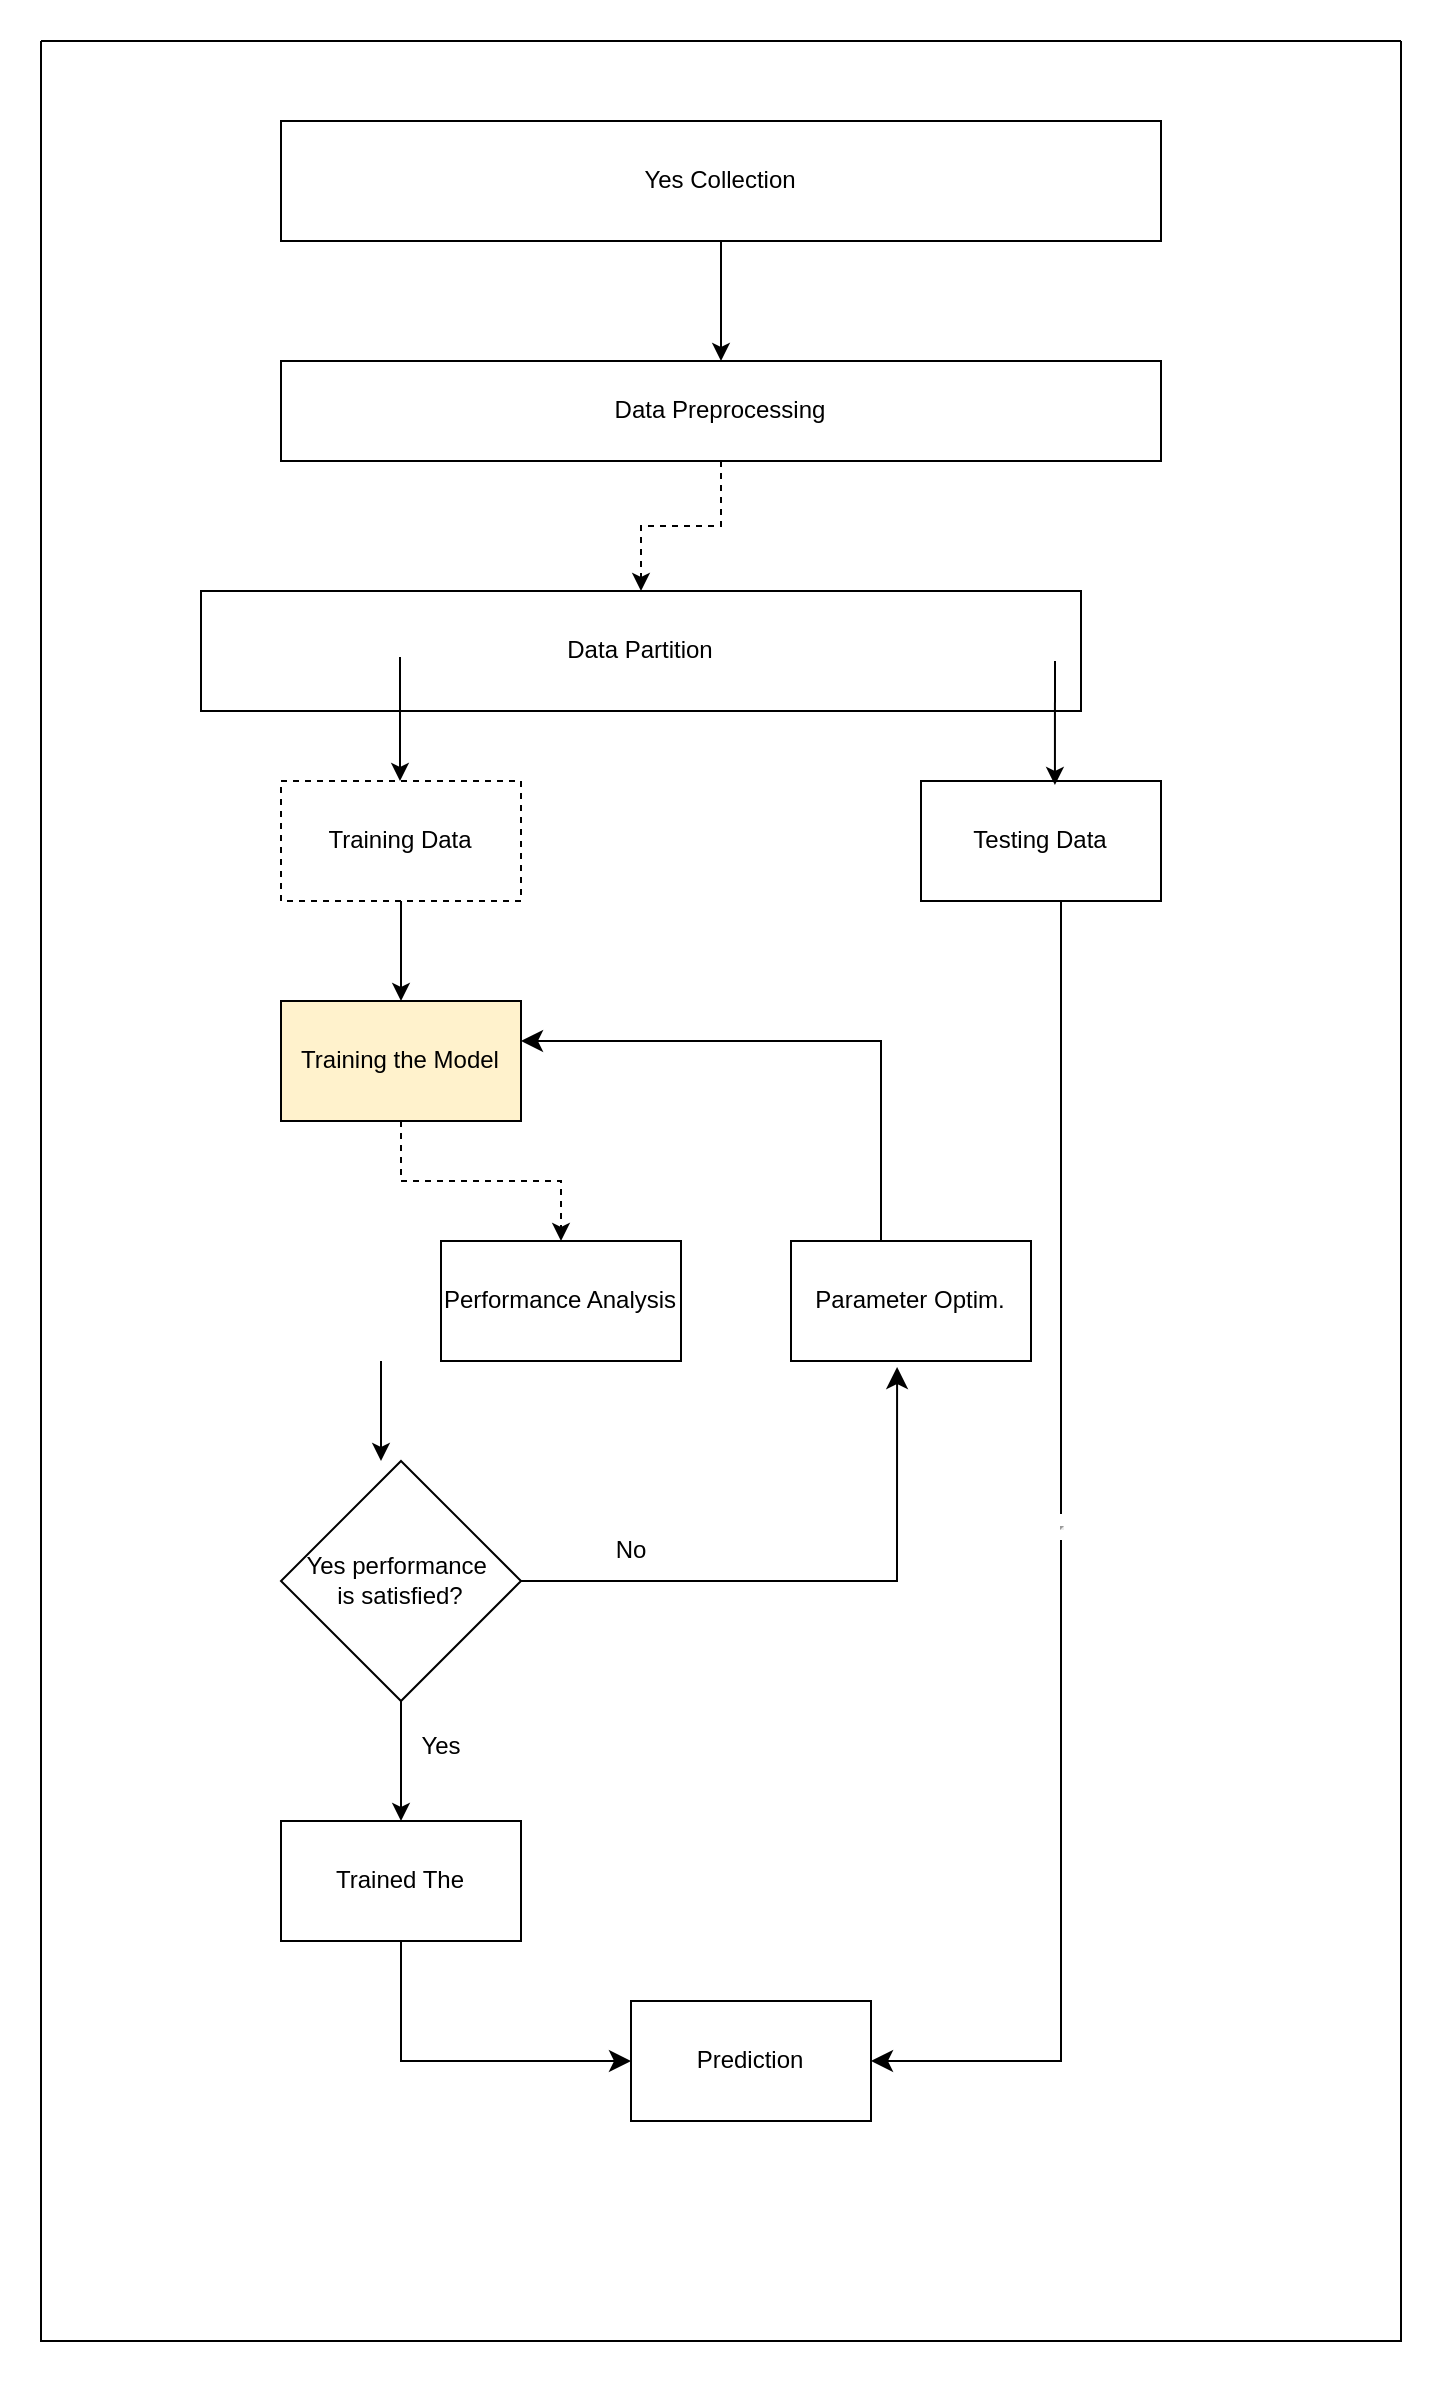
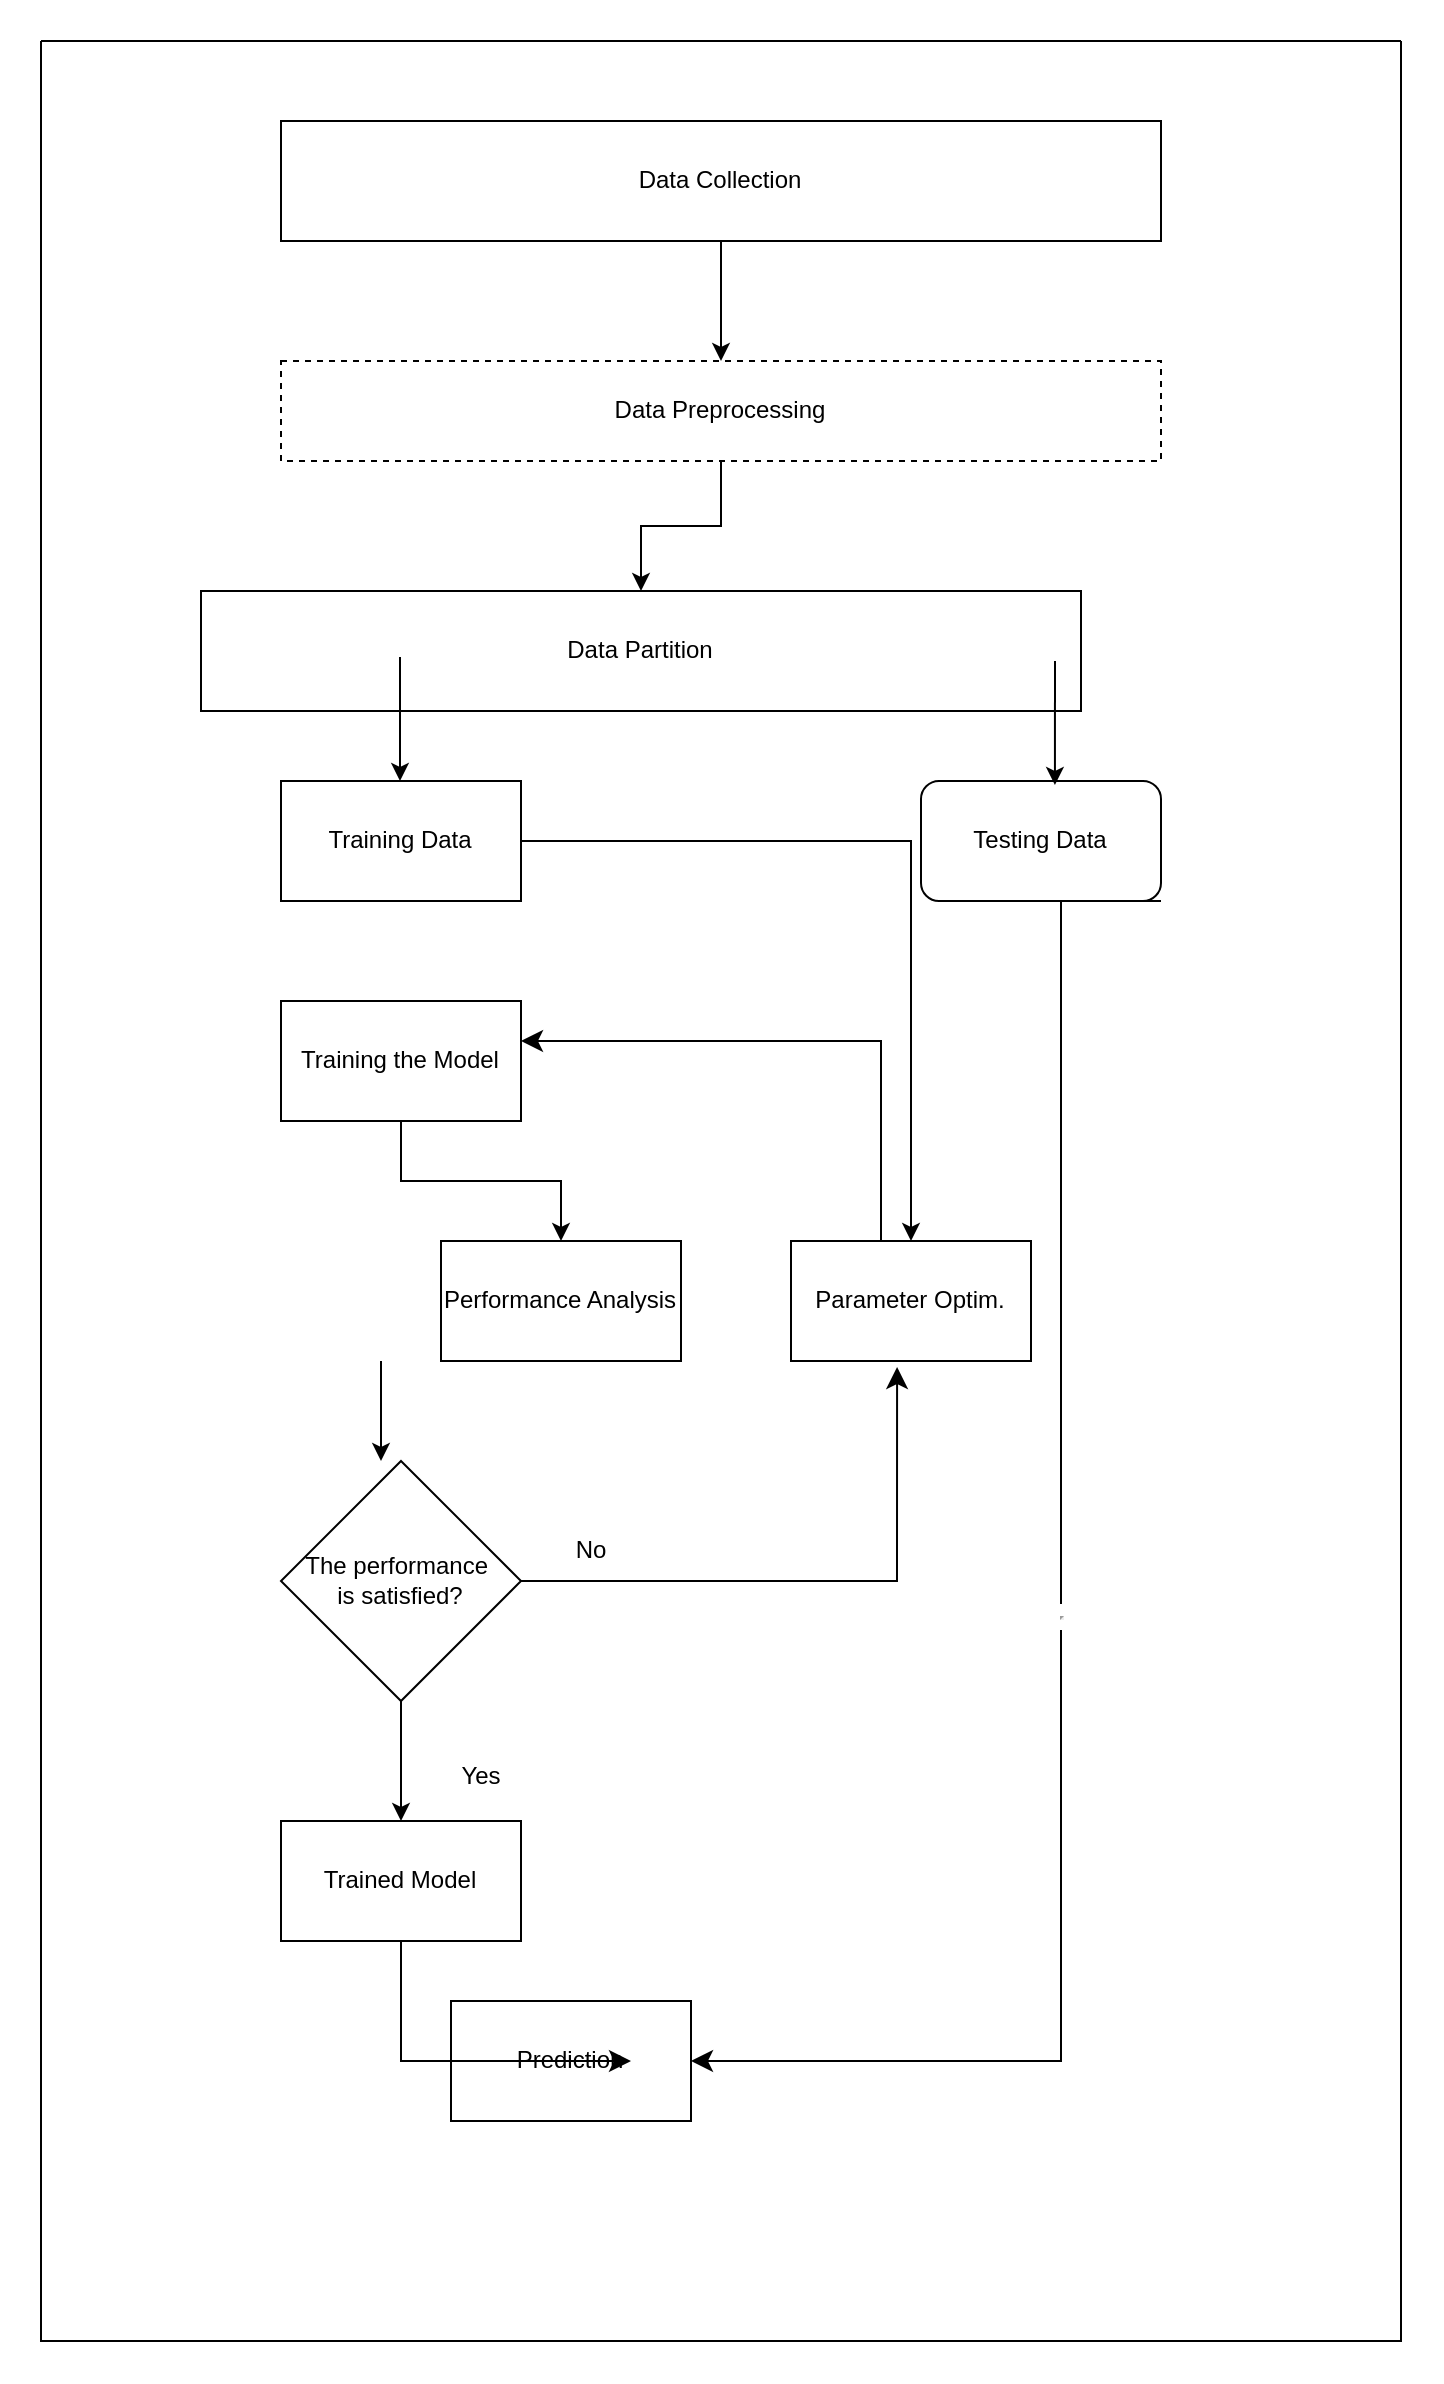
(721, 181) -> (721, 181)
(721, 411) -> (721, 411)
(688, 526) -> (688, 526)
(401, 841) -> (401, 841)
(1041, 841) -> (1041, 841)
(401, 944) -> (909, 841)
(401, 1061) -> (401, 1061)
(474, 1181) -> (474, 1181)
(631, 1551) -> (591, 1551)
(401, 1581) -> (401, 1581)
(441, 1747) -> (481, 1777)
(401, 1881) -> (401, 1881)
(751, 2061) -> (571, 2061)
